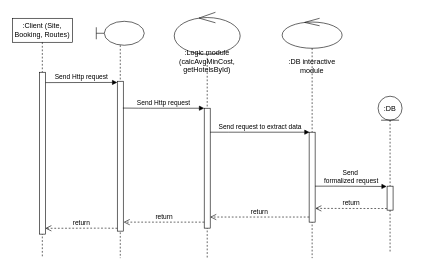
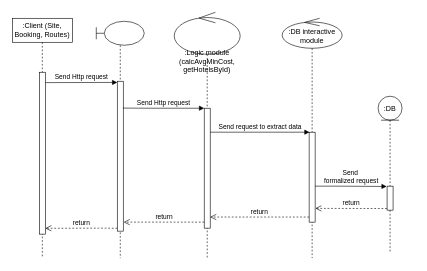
(312, 70) -> (312, 40)
